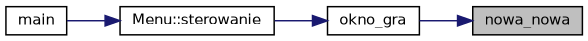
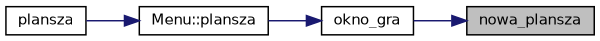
(36, 21) -> (46, 21)
(197, 21) -> (204, 21)
(528, 21) -> (531, 21)
